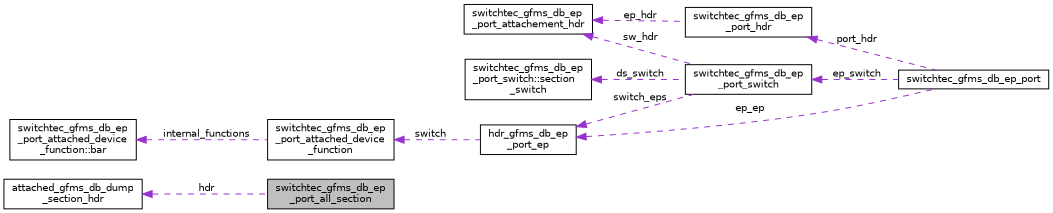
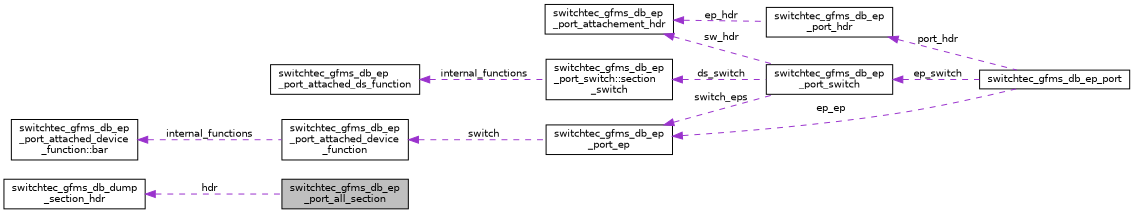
none -> (345, 79)
(528, 140) -> (609, 140)
(73, 194) -> (75, 194)
